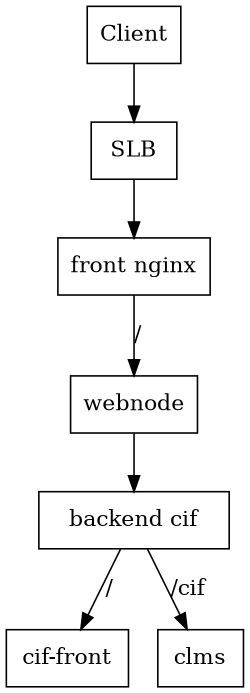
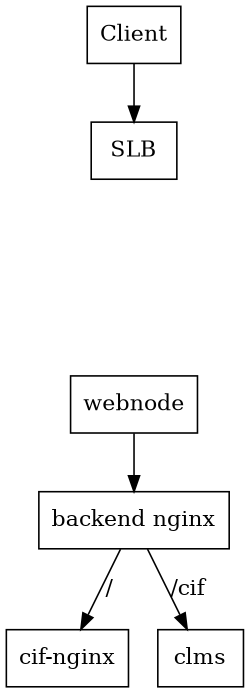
(134, 266) -> none
(134, 520) -> (134, 520)
(67, 658) -> (67, 658)
